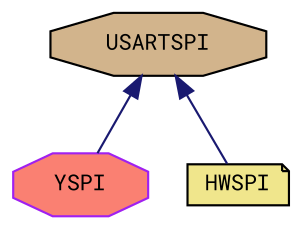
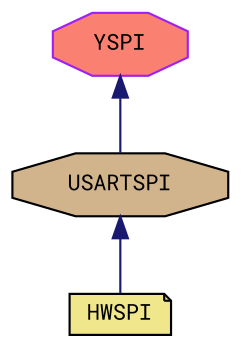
(114, 124) -> (120, 126)
